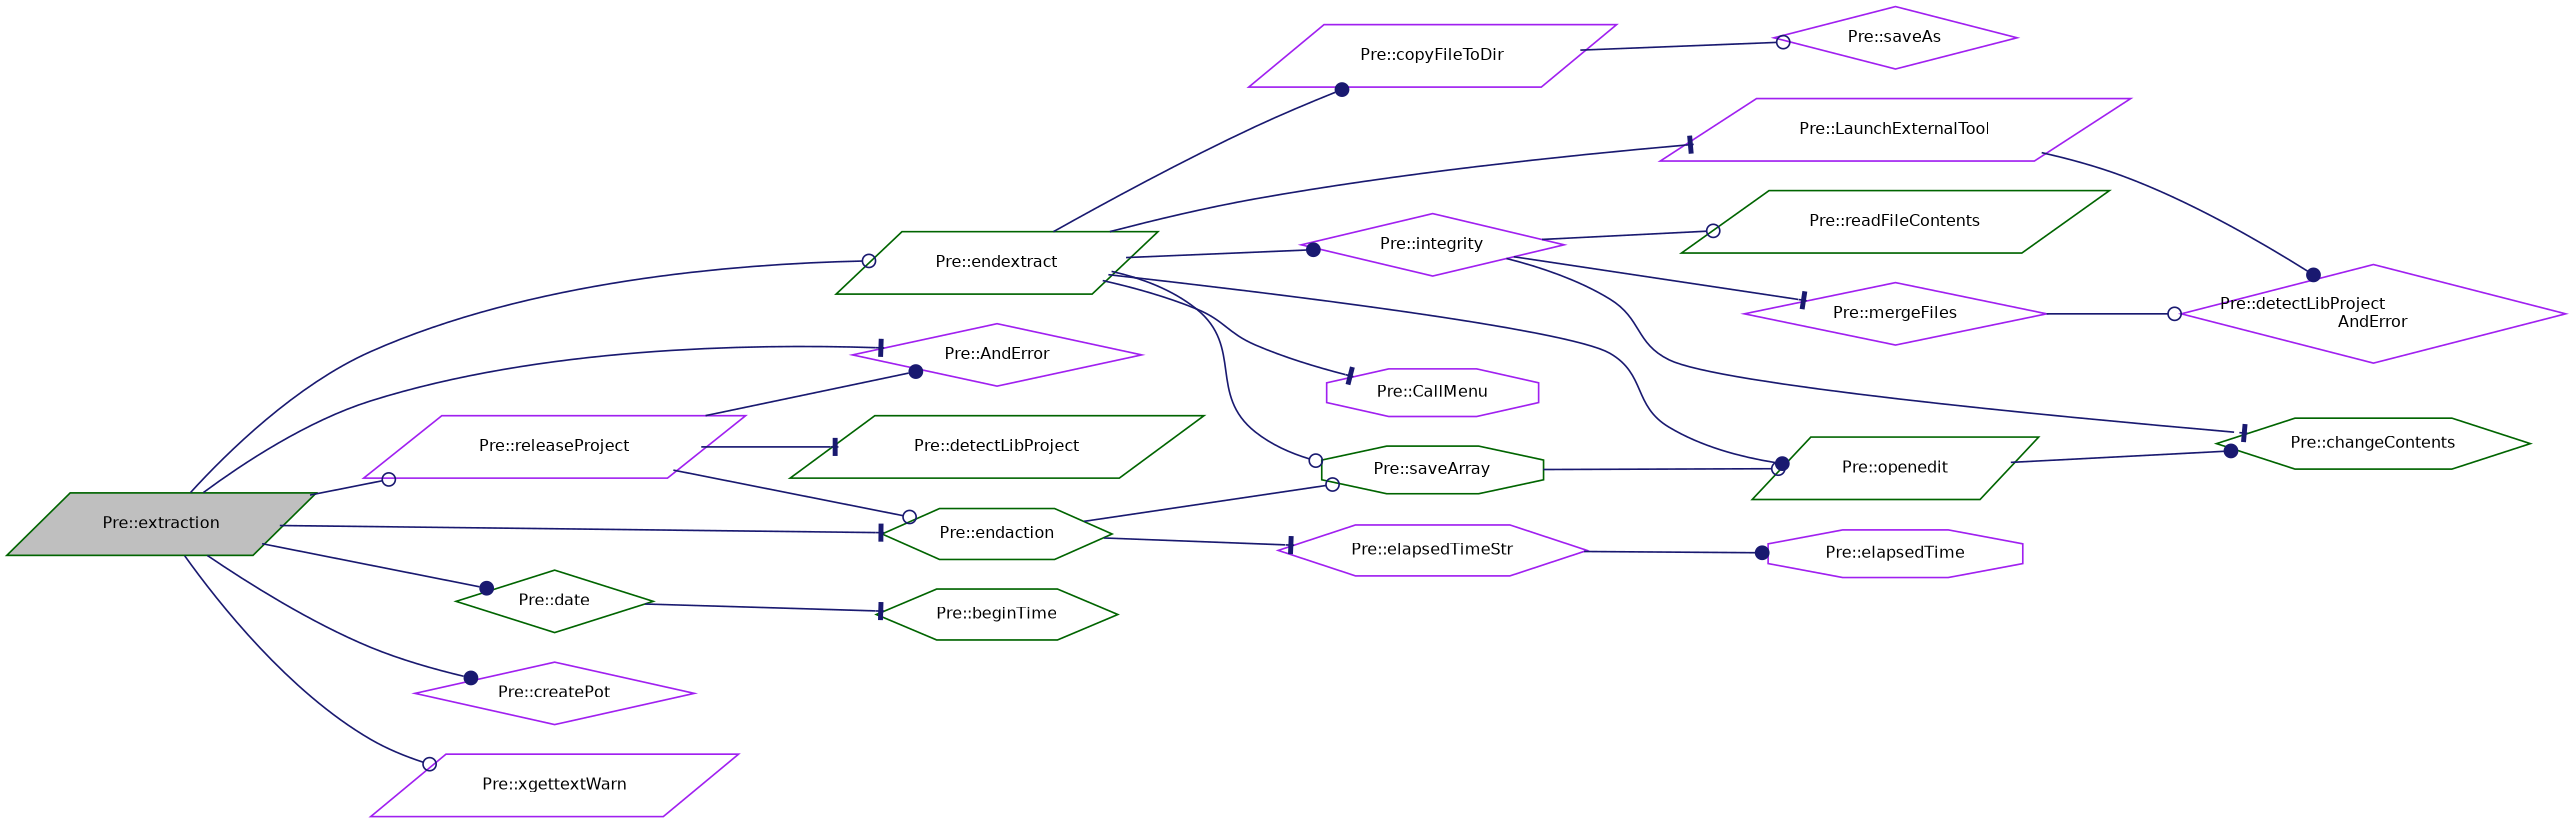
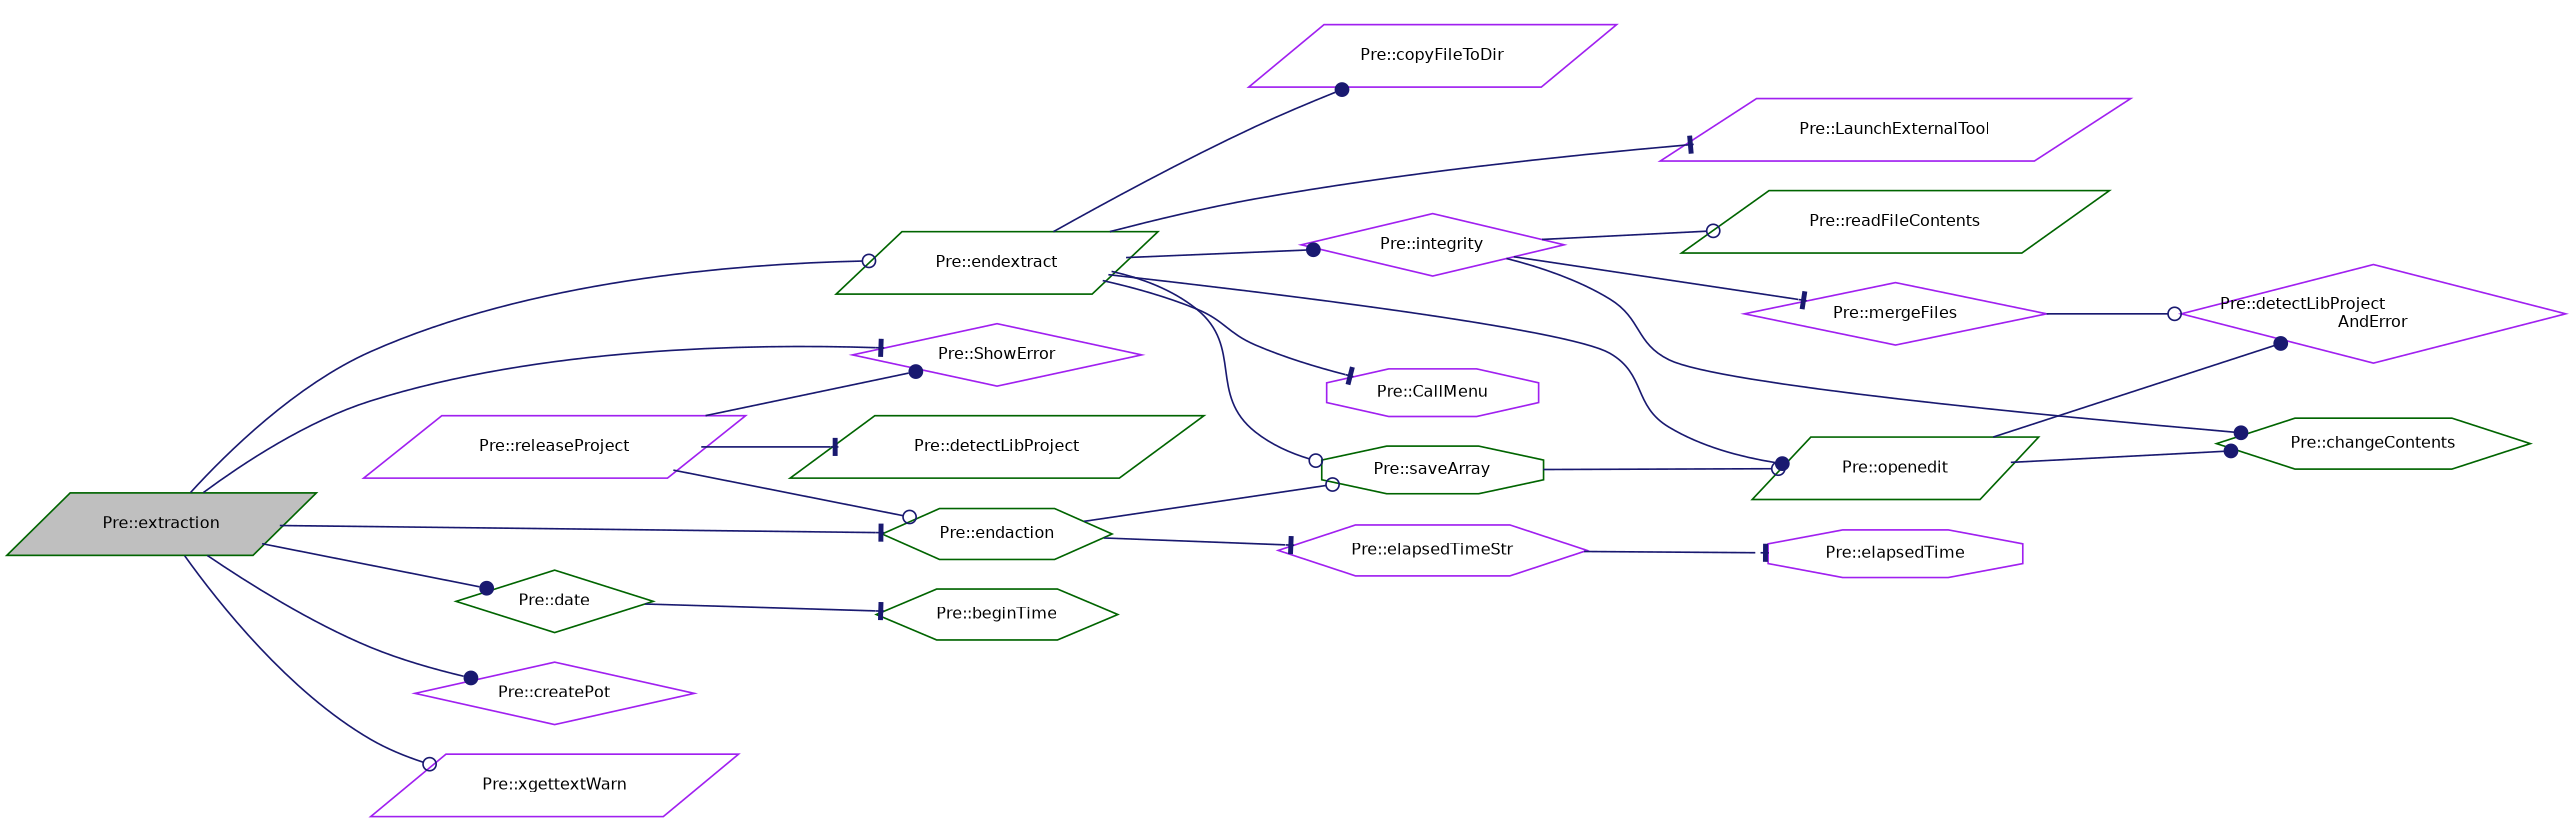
(1895, 38) -> none
(2180, 200) -> (2134, 391)
(997, 355) -> (997, 355)
(1852, 393) -> (1852, 393)
(346, 488) -> none
(1670, 552) -> (1670, 552)
